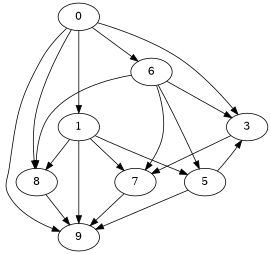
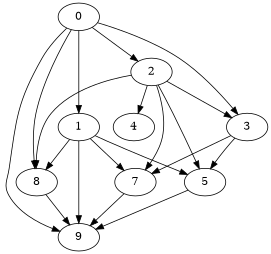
(152, 72) -> (152, 72)
none -> (134, 127)
(228, 159) -> (225, 150)
